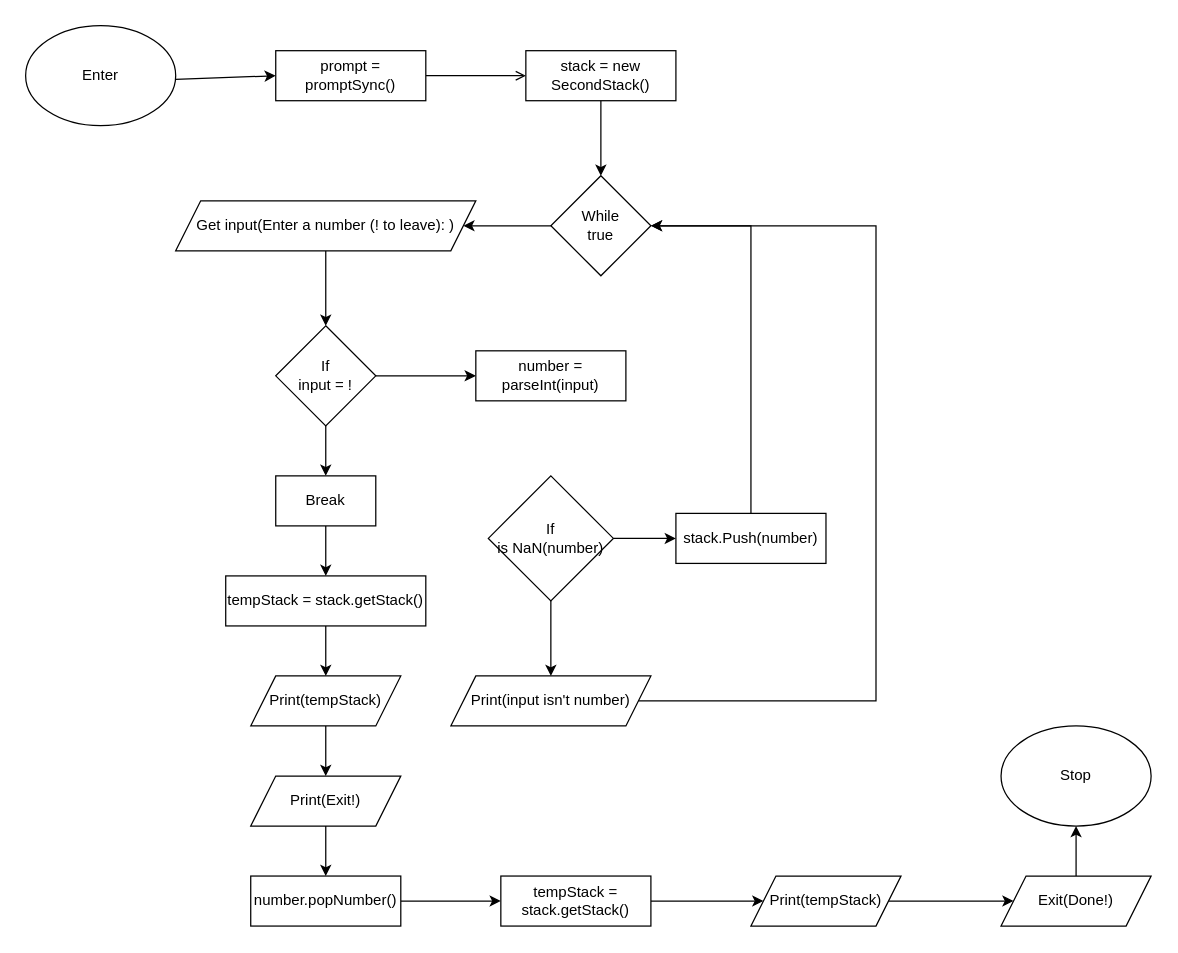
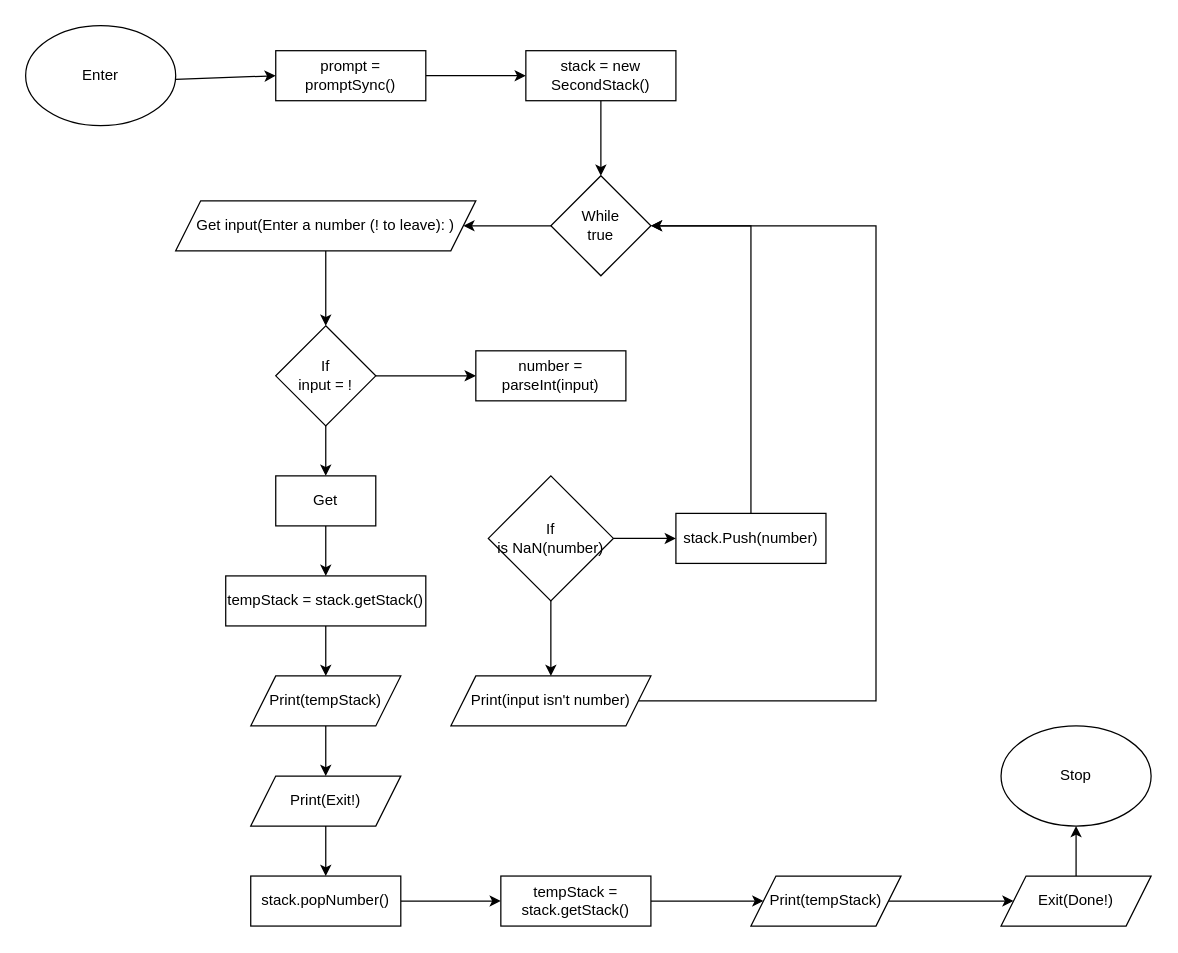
(518, 76) -> (516, 76)
(326, 501) -> (326, 501)
(326, 901) -> (326, 901)
